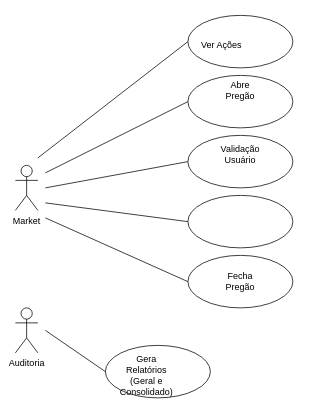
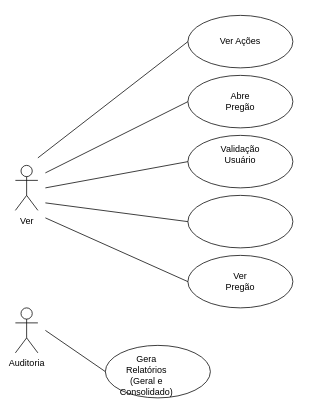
(222, 45) -> (240, 42)
(240, 90) -> (240, 102)
(27, 221) -> (27, 221)
(240, 282) -> (240, 282)
